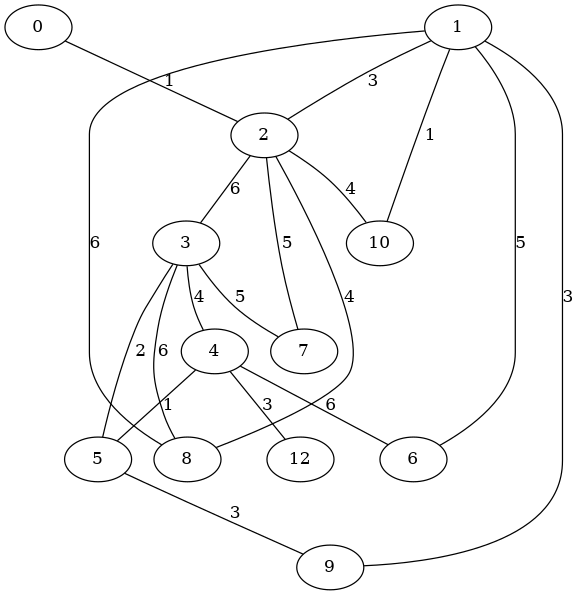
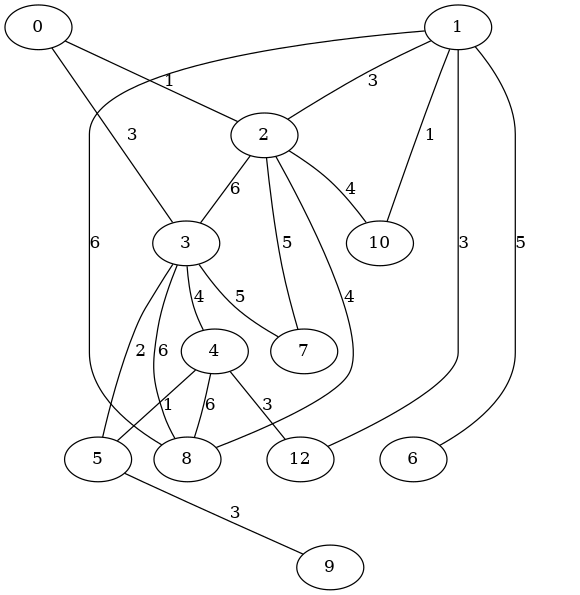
none -> (112, 135)
(562, 357) -> (458, 284)
(322, 409) -> (203, 406)
